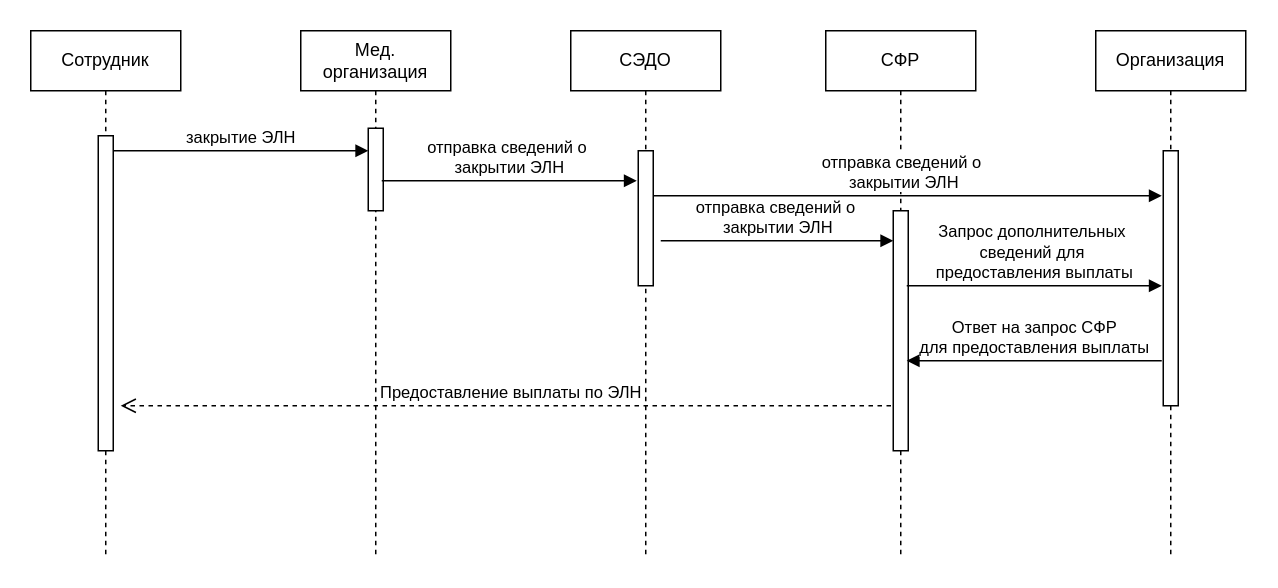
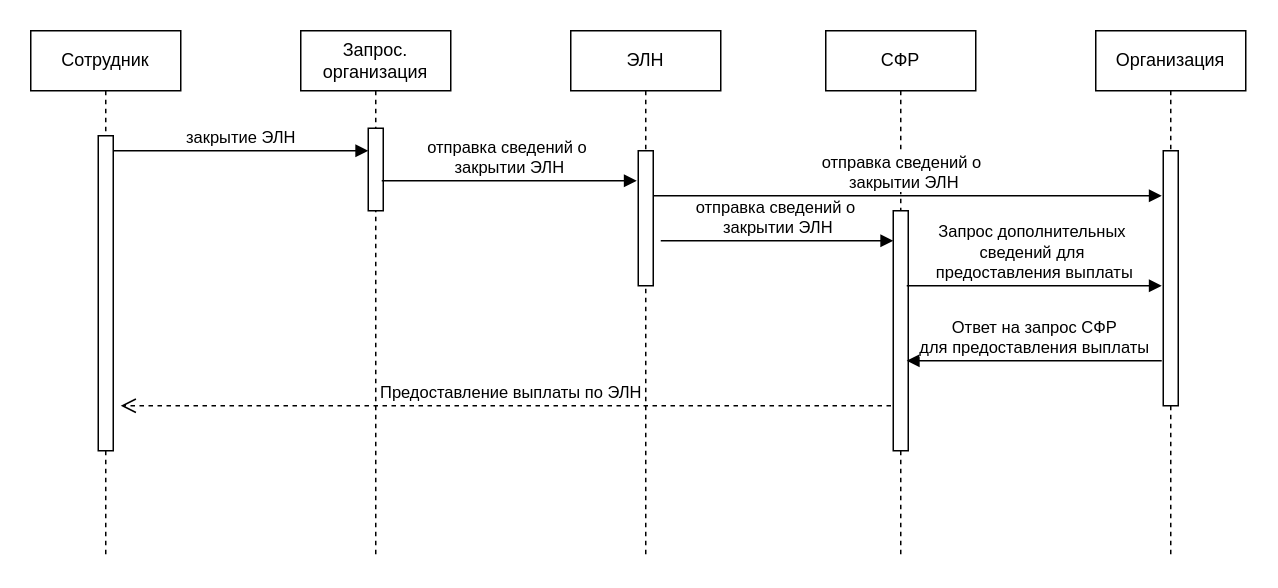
(376, 61) -> (376, 61)
(646, 61) -> (646, 61)
